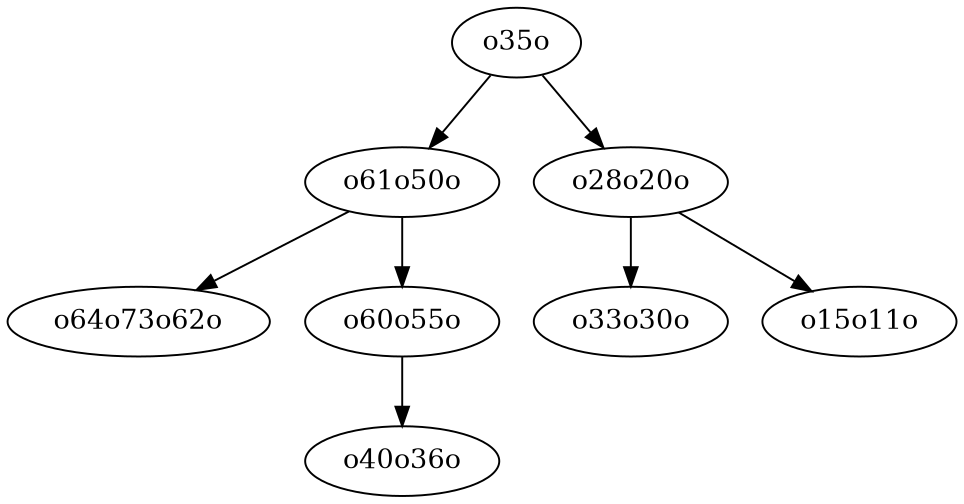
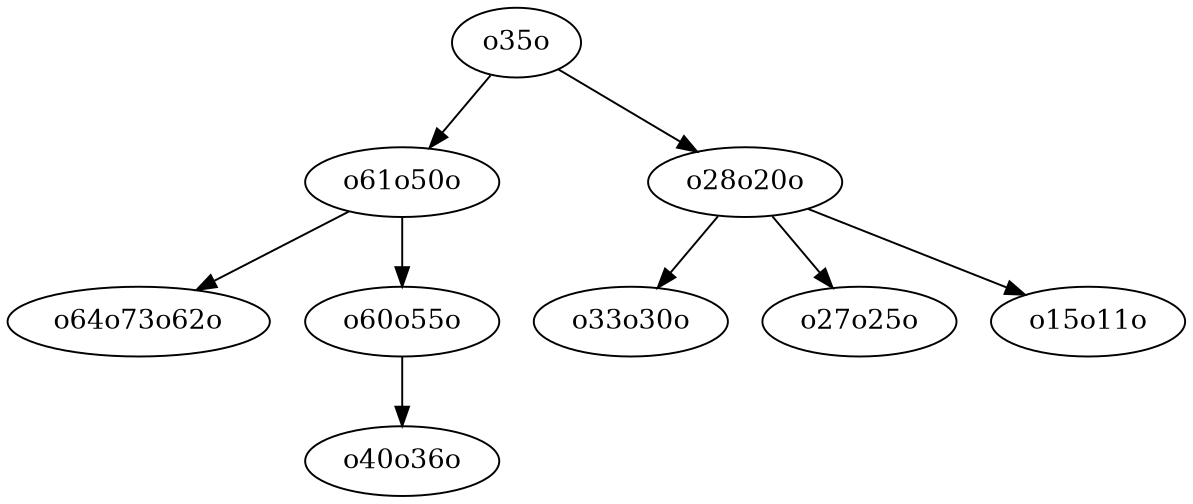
none -> (859, 322)
